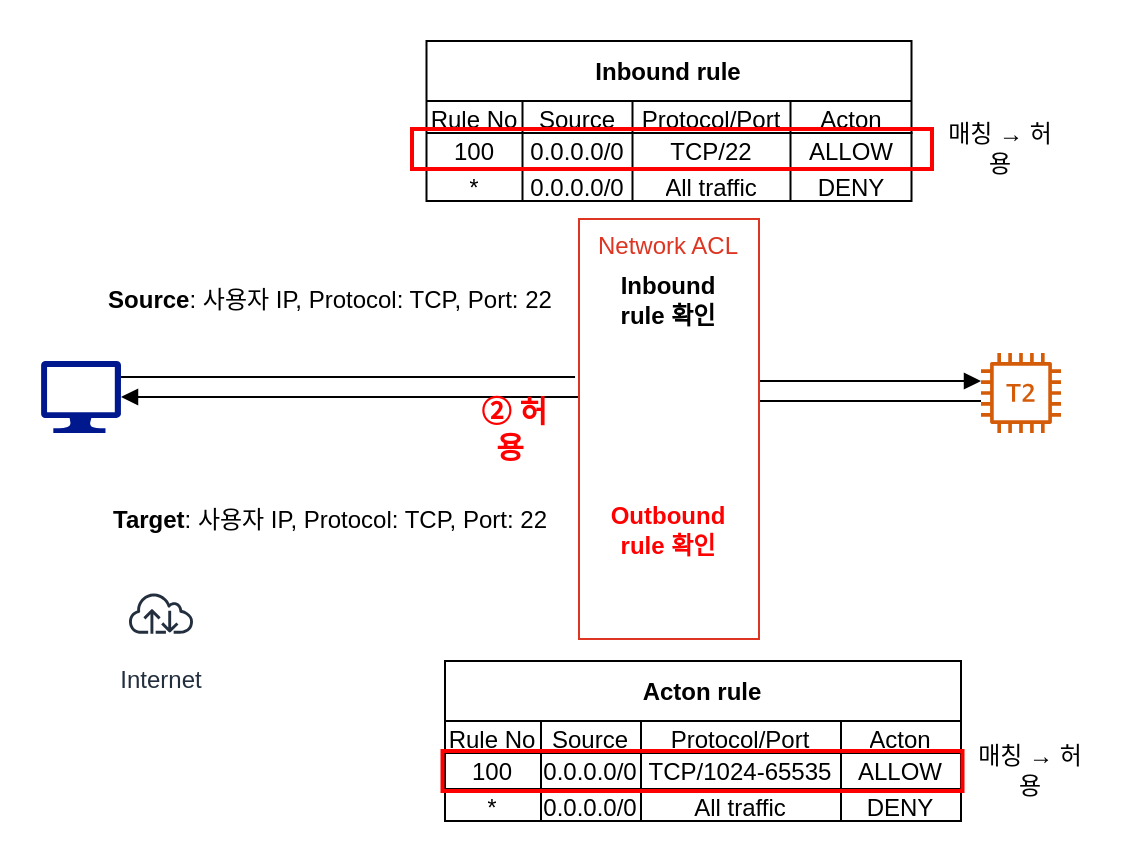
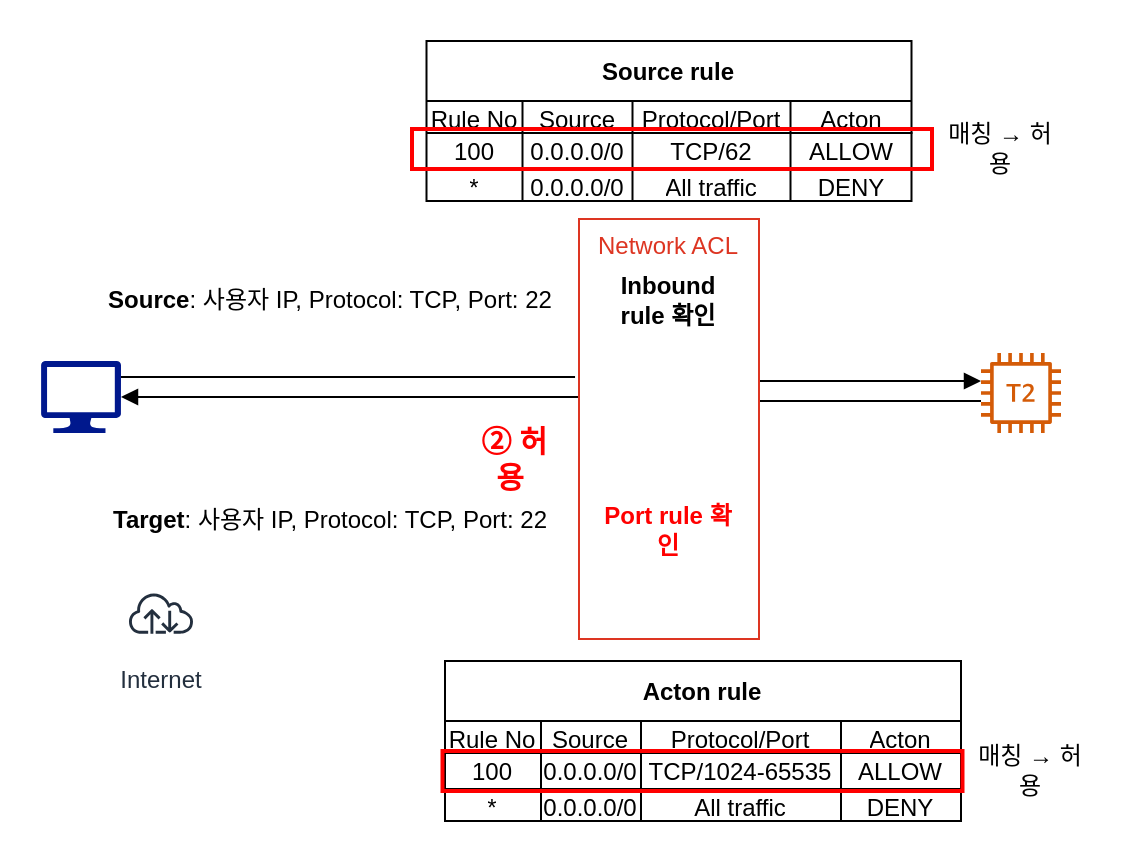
(668, 72) -> (668, 72)
(712, 151) -> (712, 151)
(511, 429) -> (511, 459)
(669, 531) -> (669, 531)
